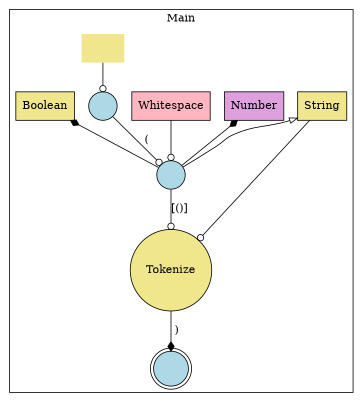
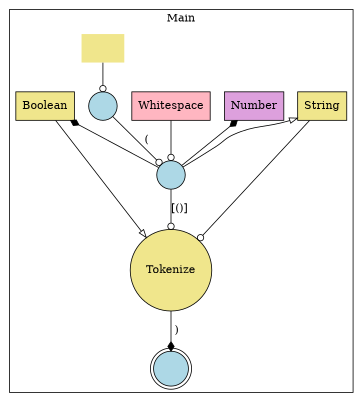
none -> (98, 176)
